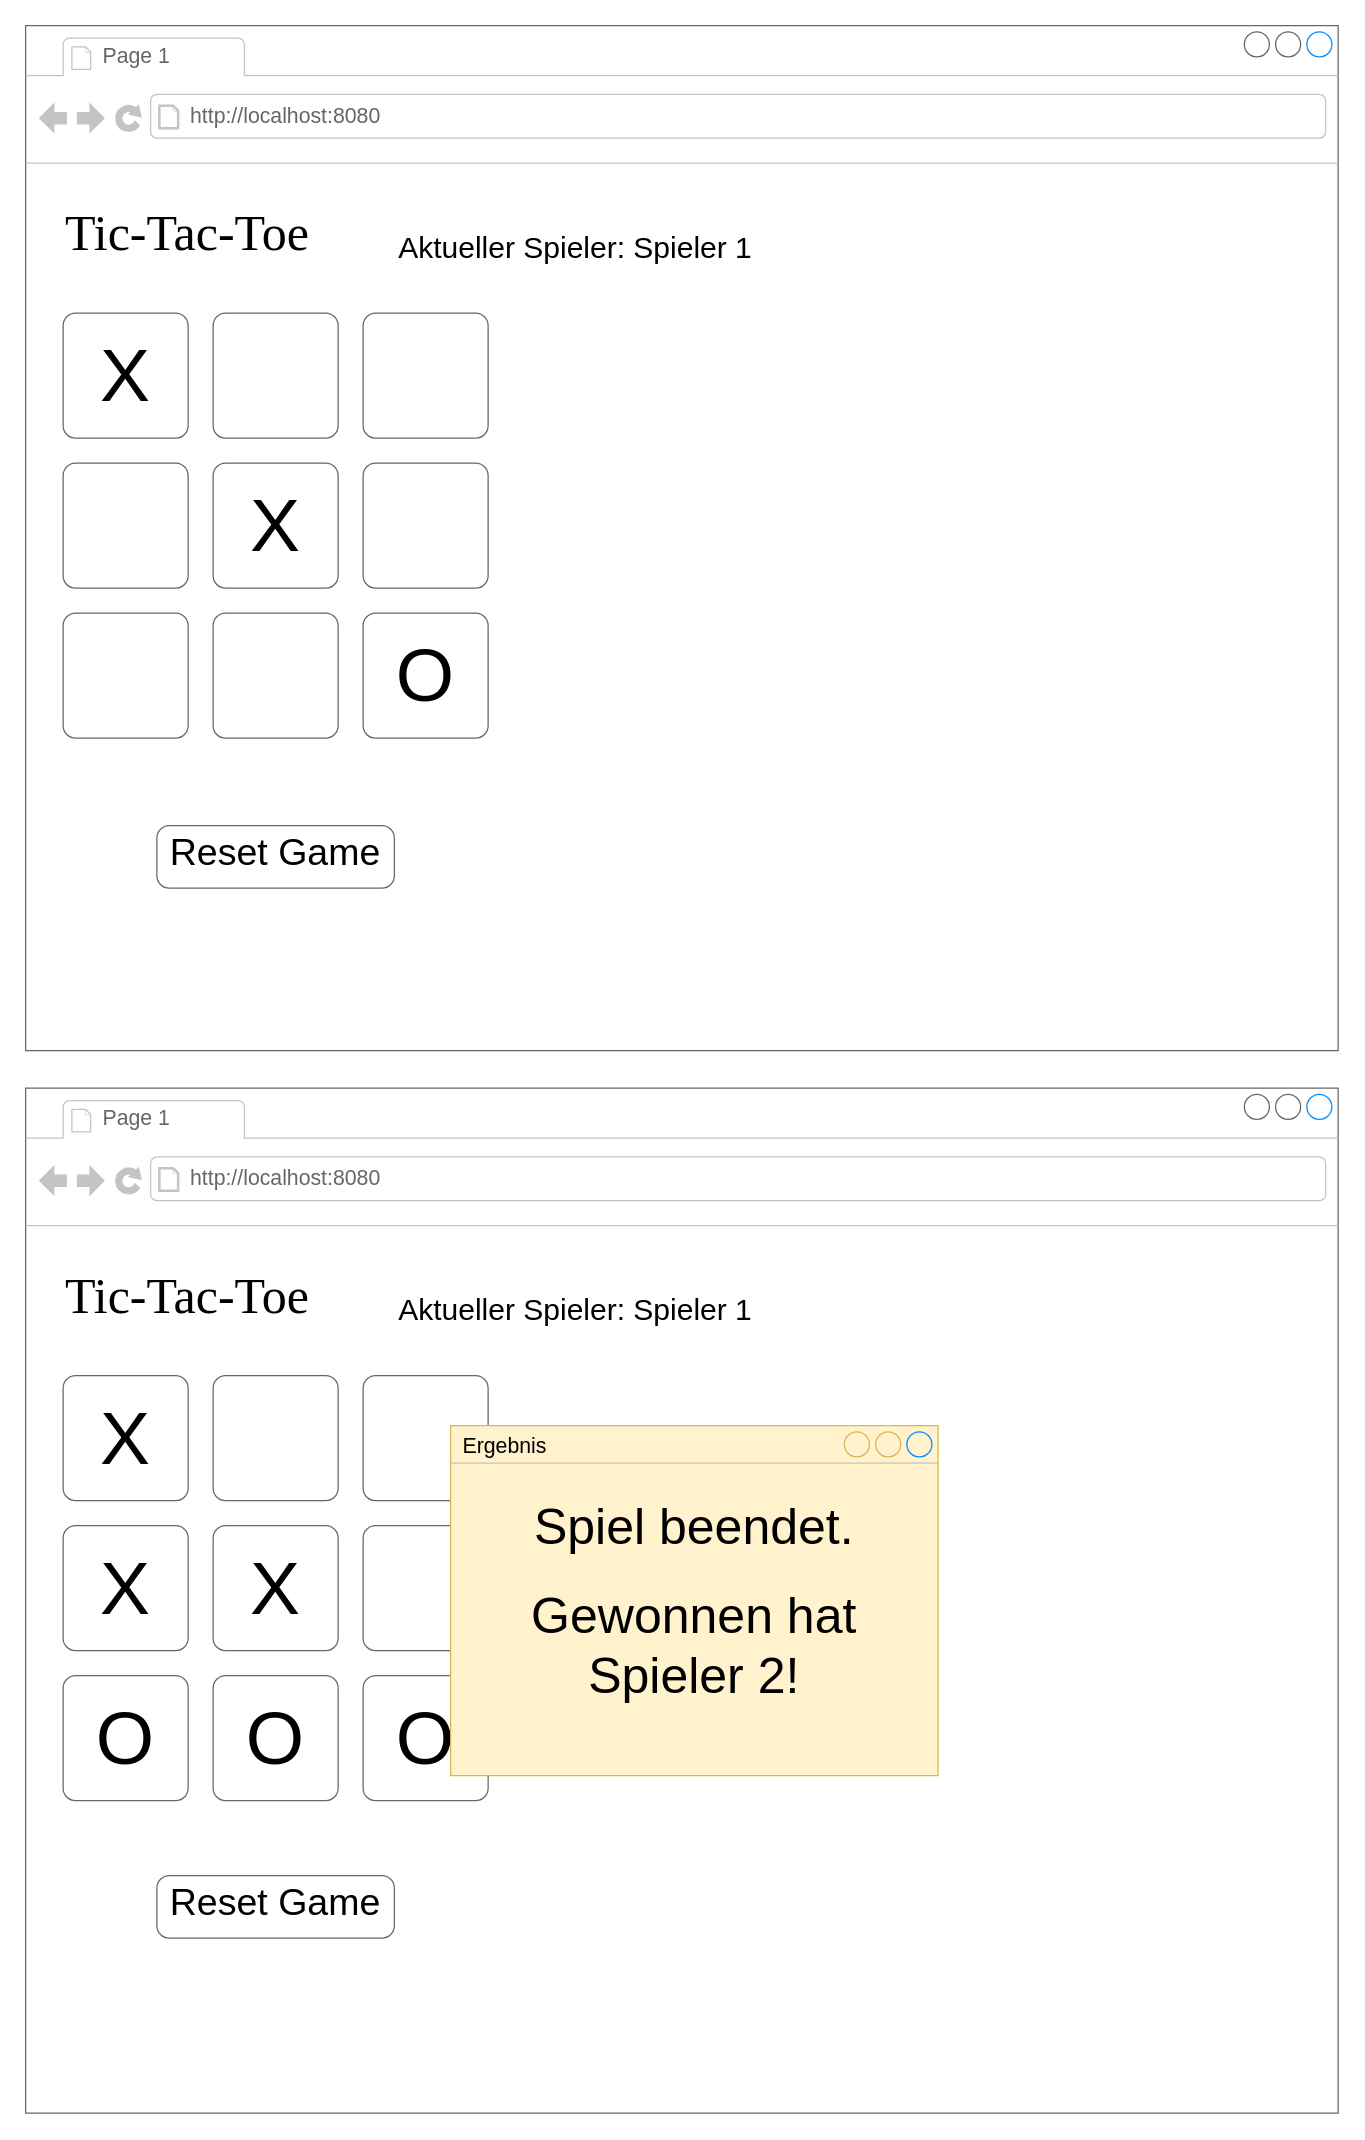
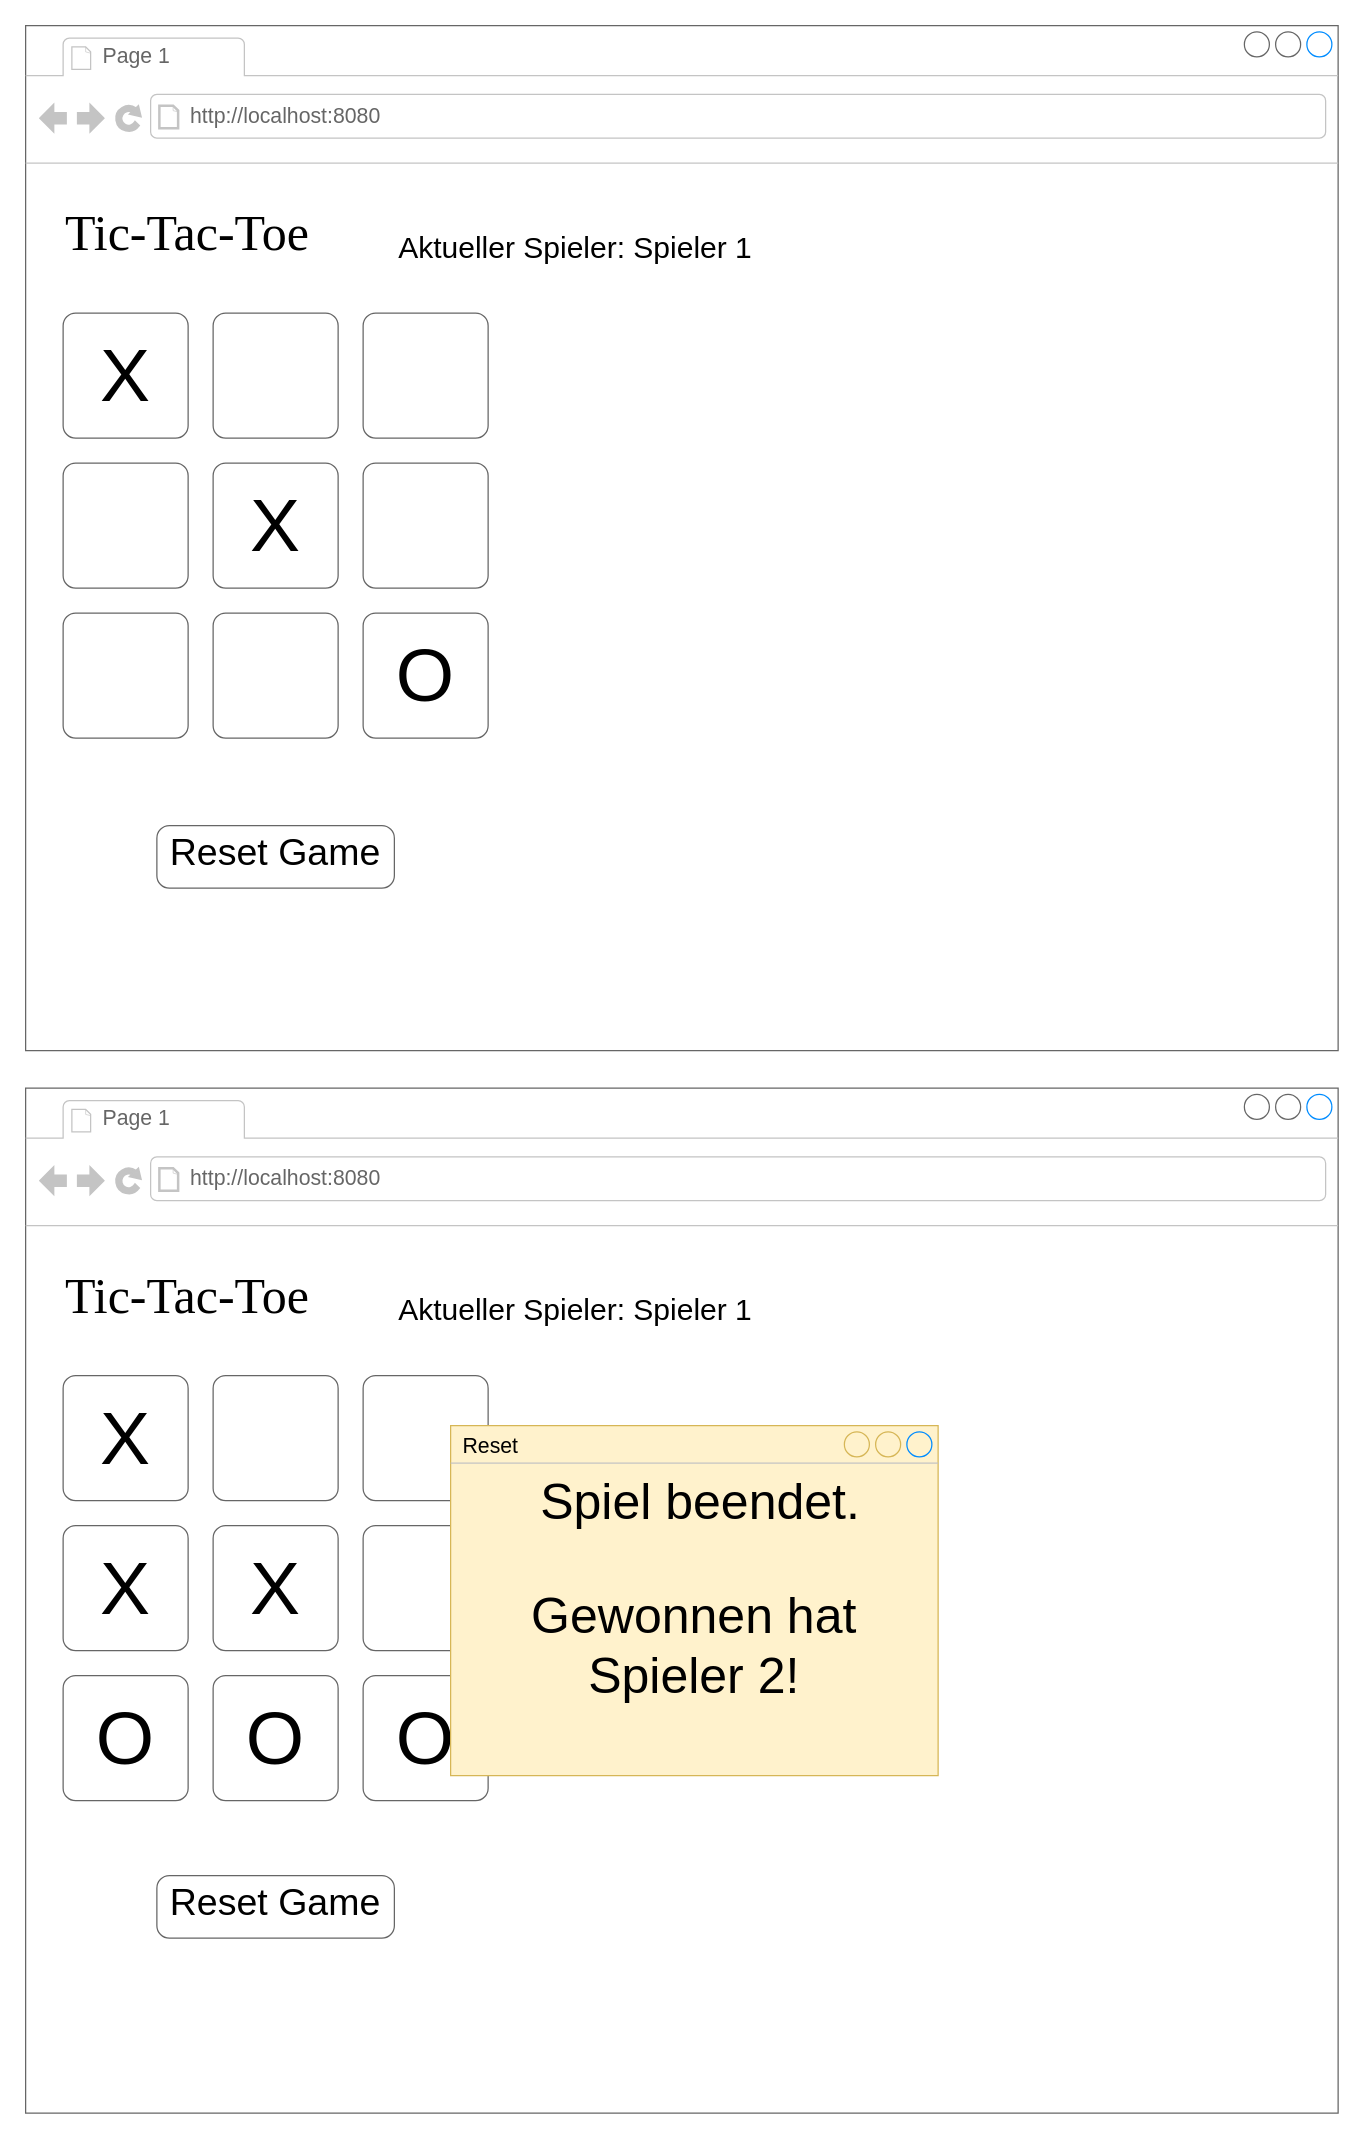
(508, 1447) -> (493, 1447)
(694, 1526) -> (701, 1501)
